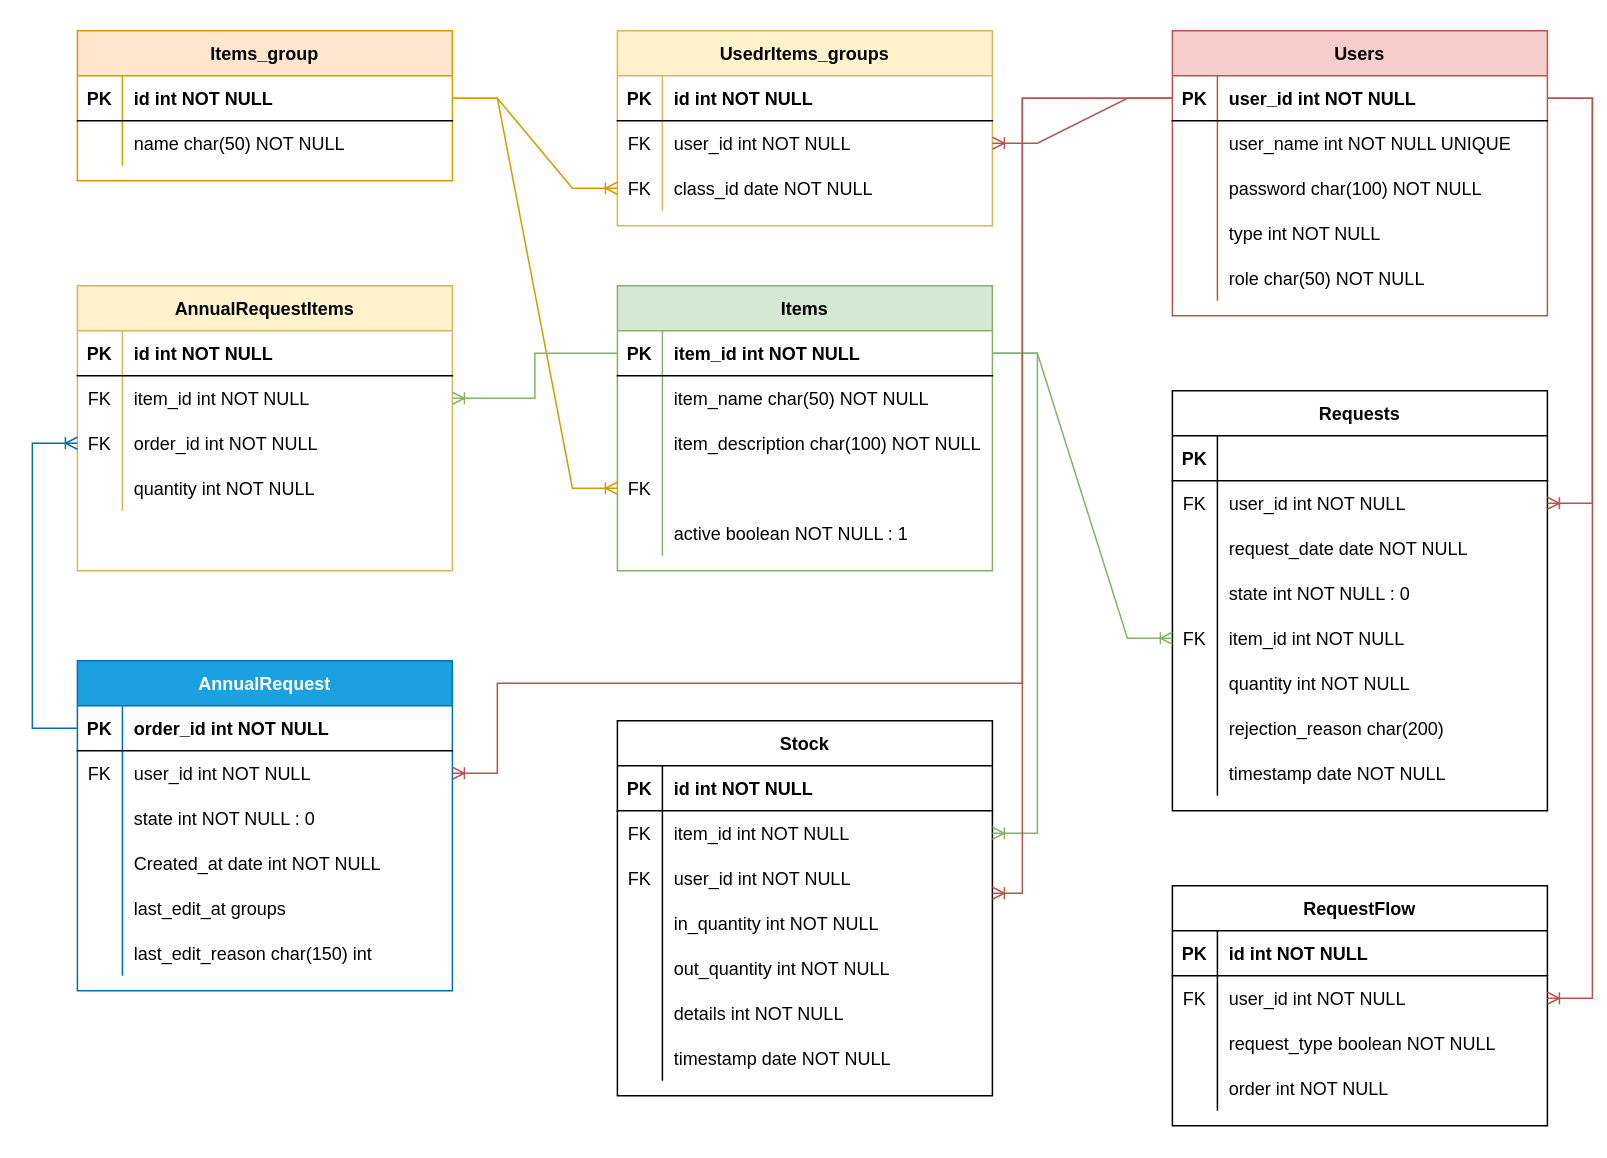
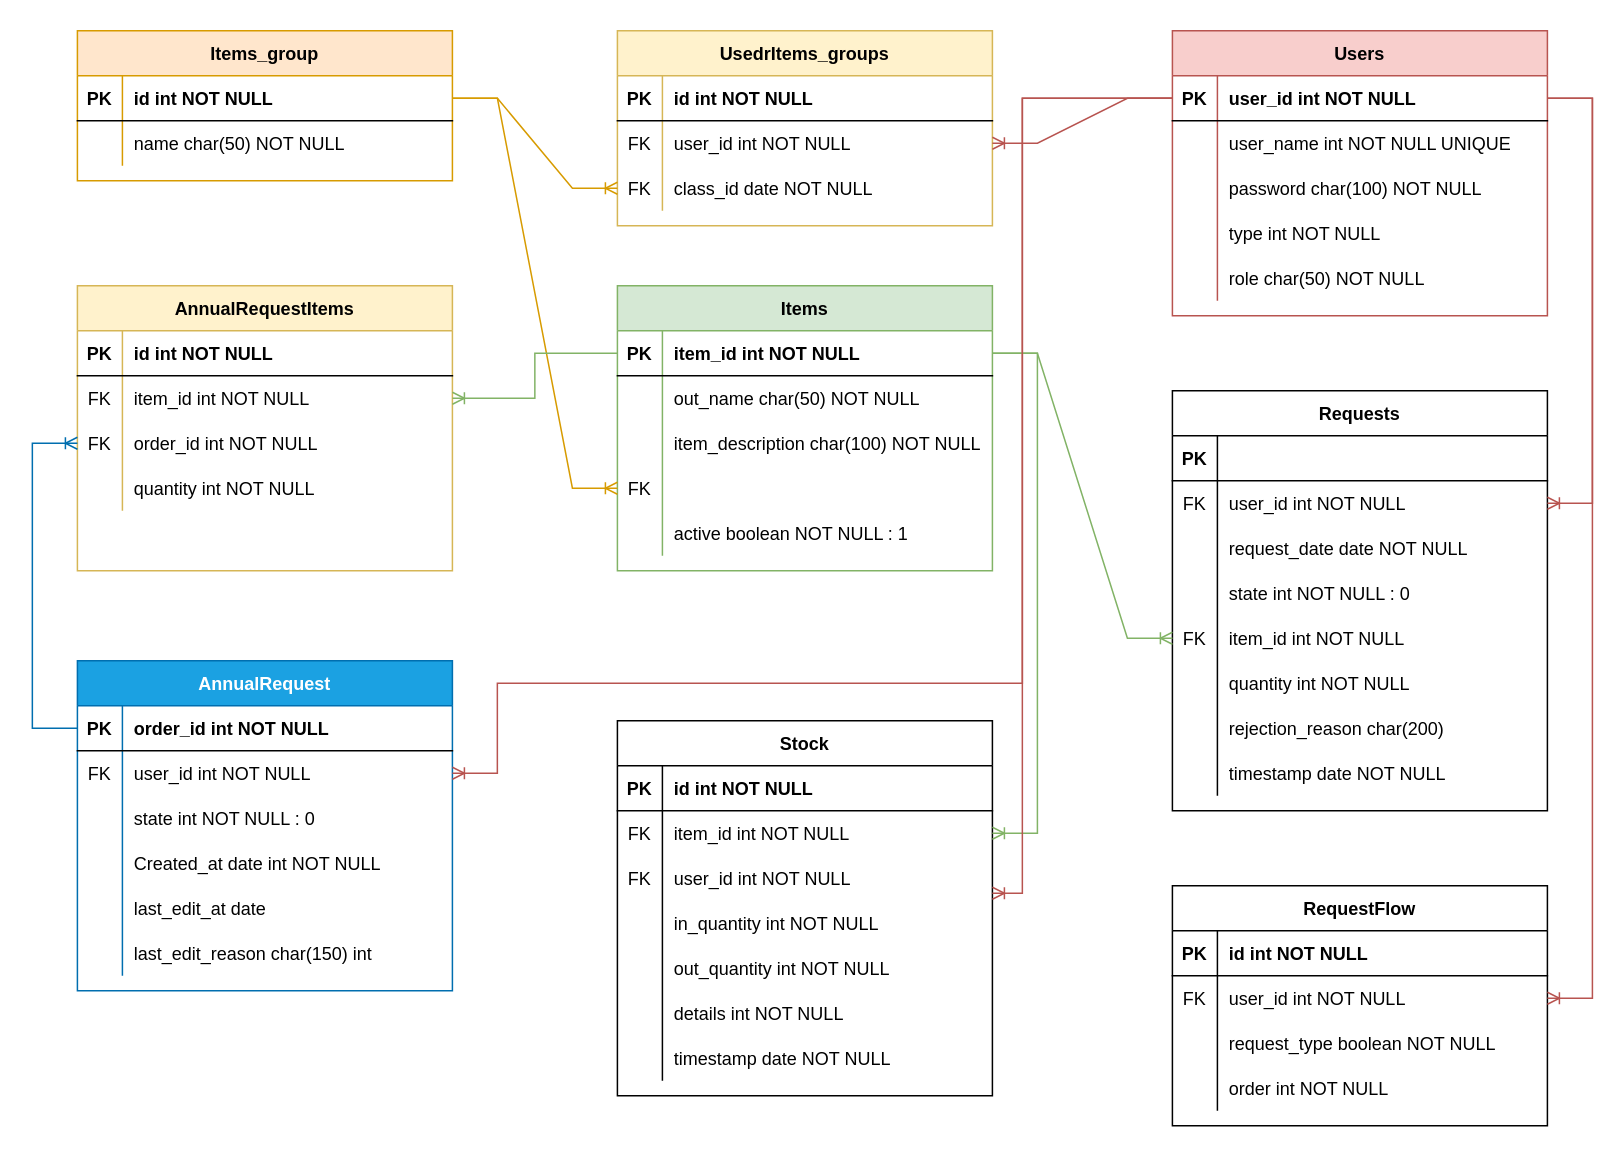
(800, 399) -> (797, 399)
(224, 909) -> (214, 909)
